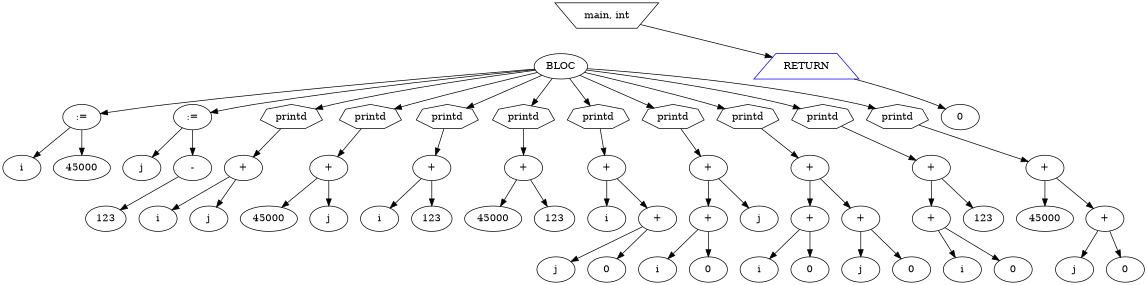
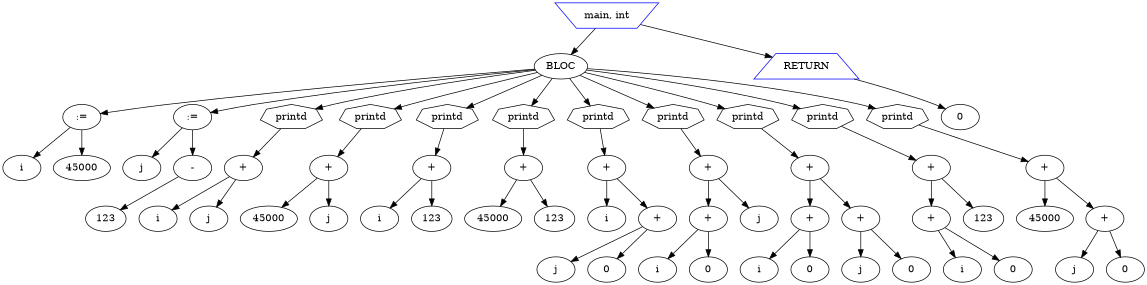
(607, 16) -> (607, 16)
none -> (586, 39)
